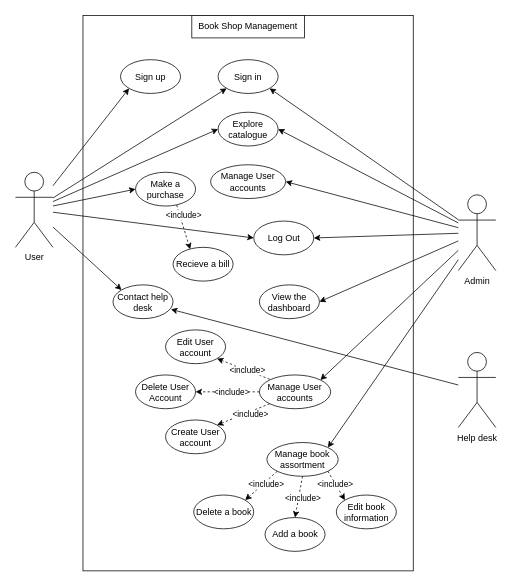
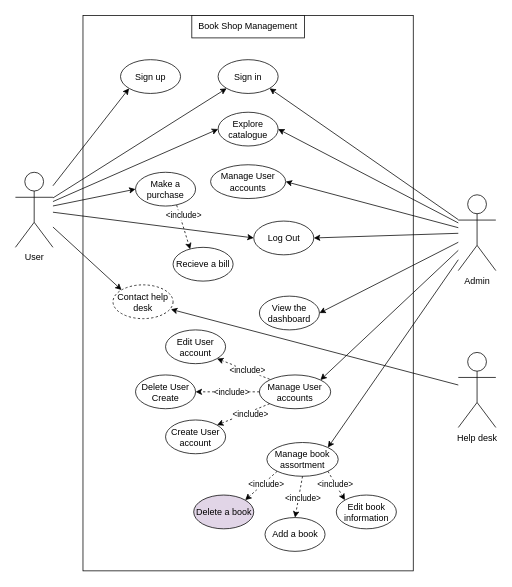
(143, 302) -> (143, 302)
(289, 302) -> (289, 313)
(165, 392) -> (165, 392)
(224, 512) -> (224, 512)
